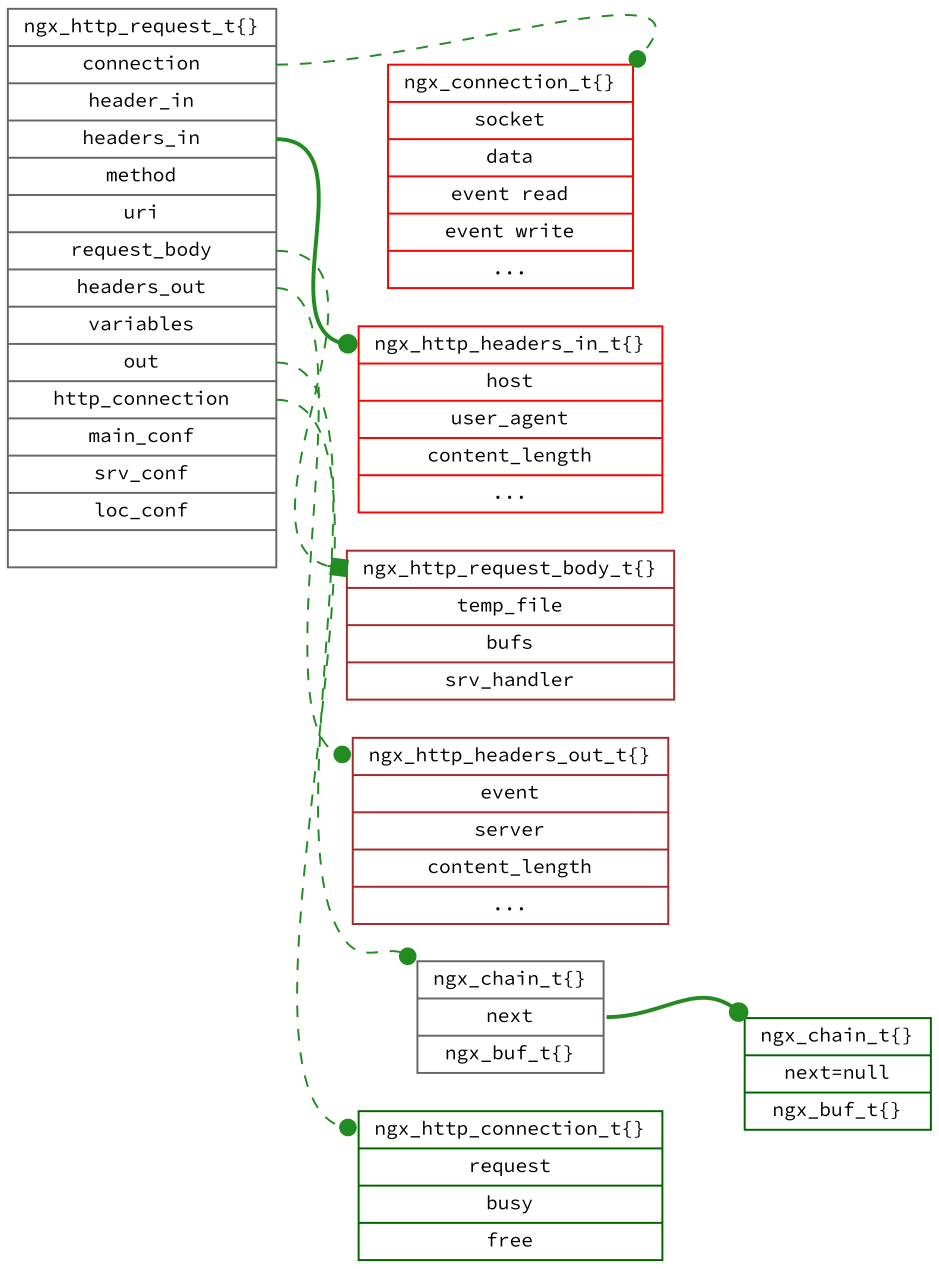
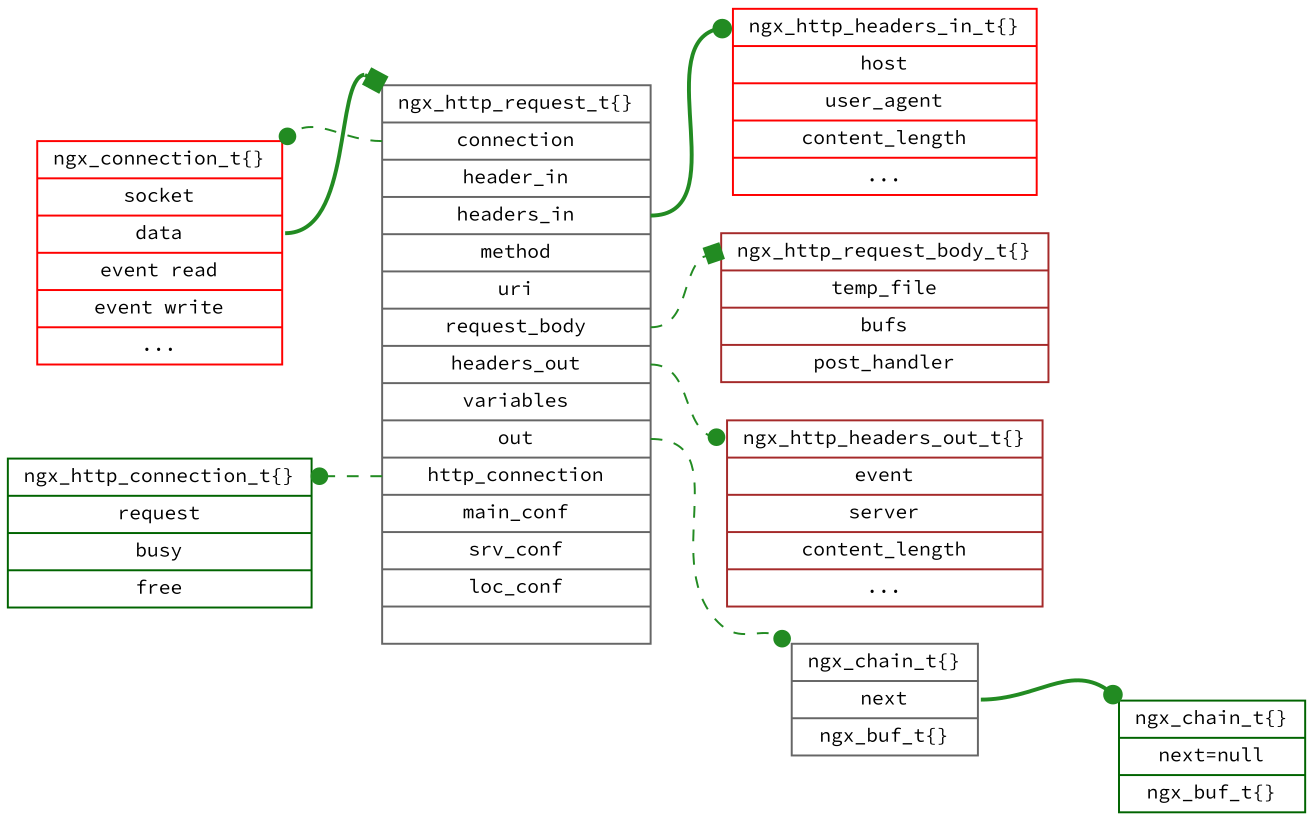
none -> (337, 163)
(511, 680) -> (885, 363)
